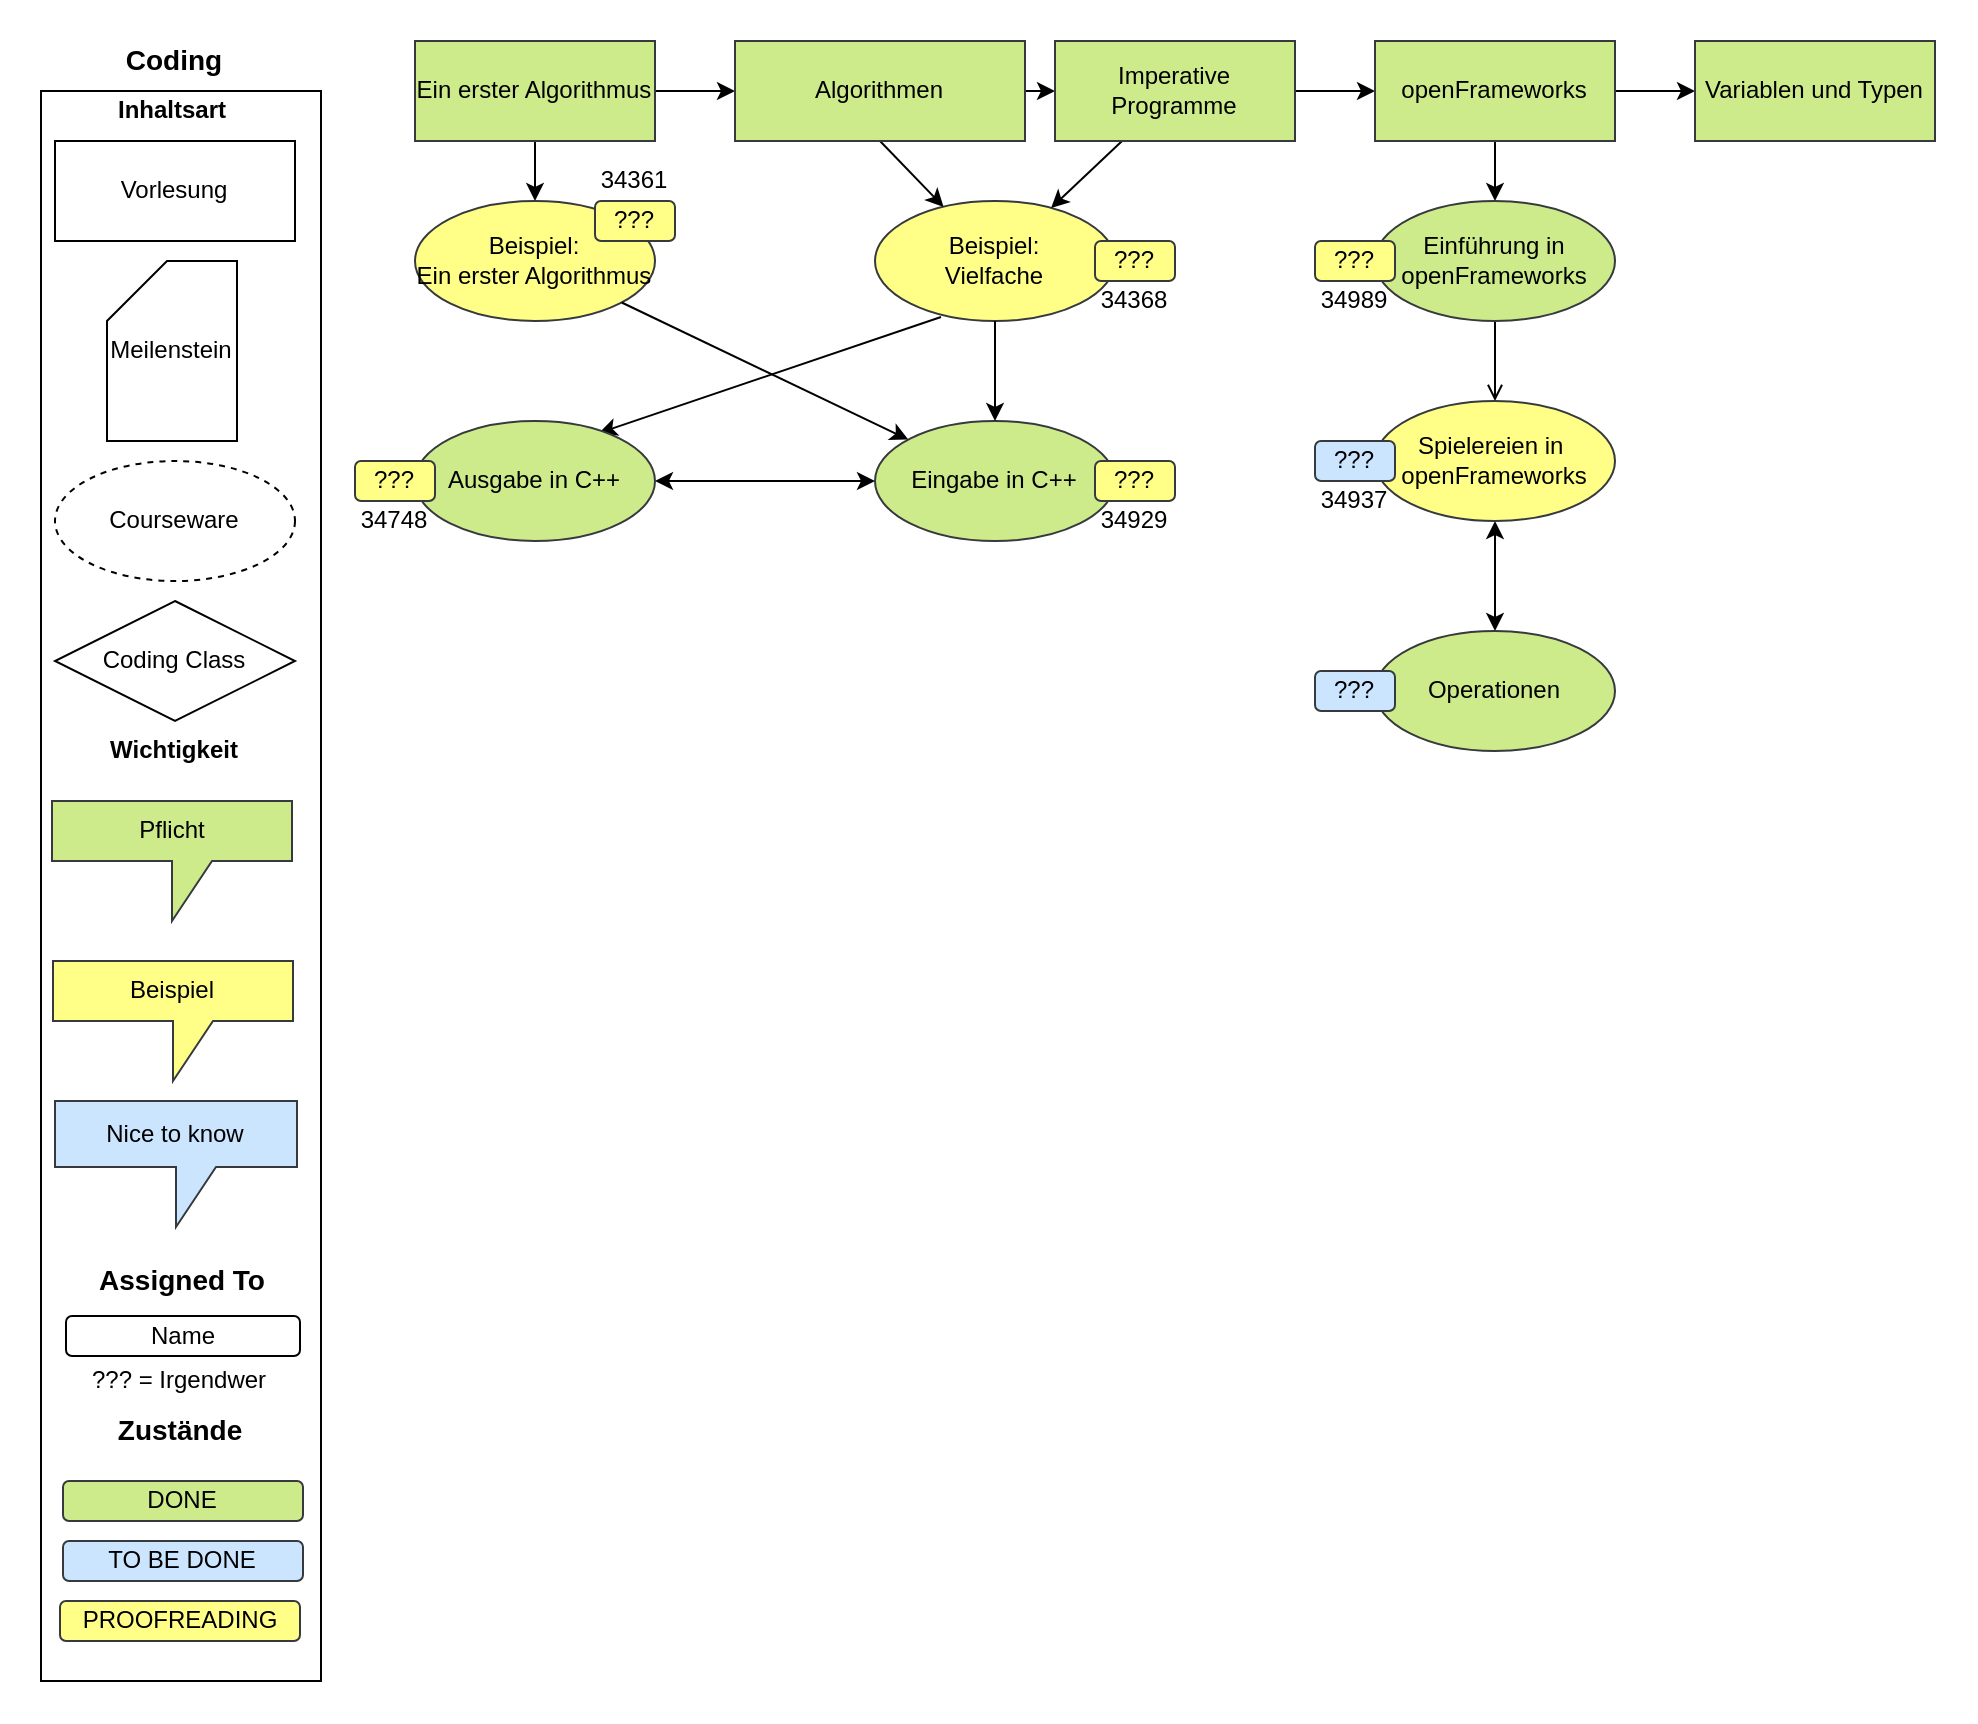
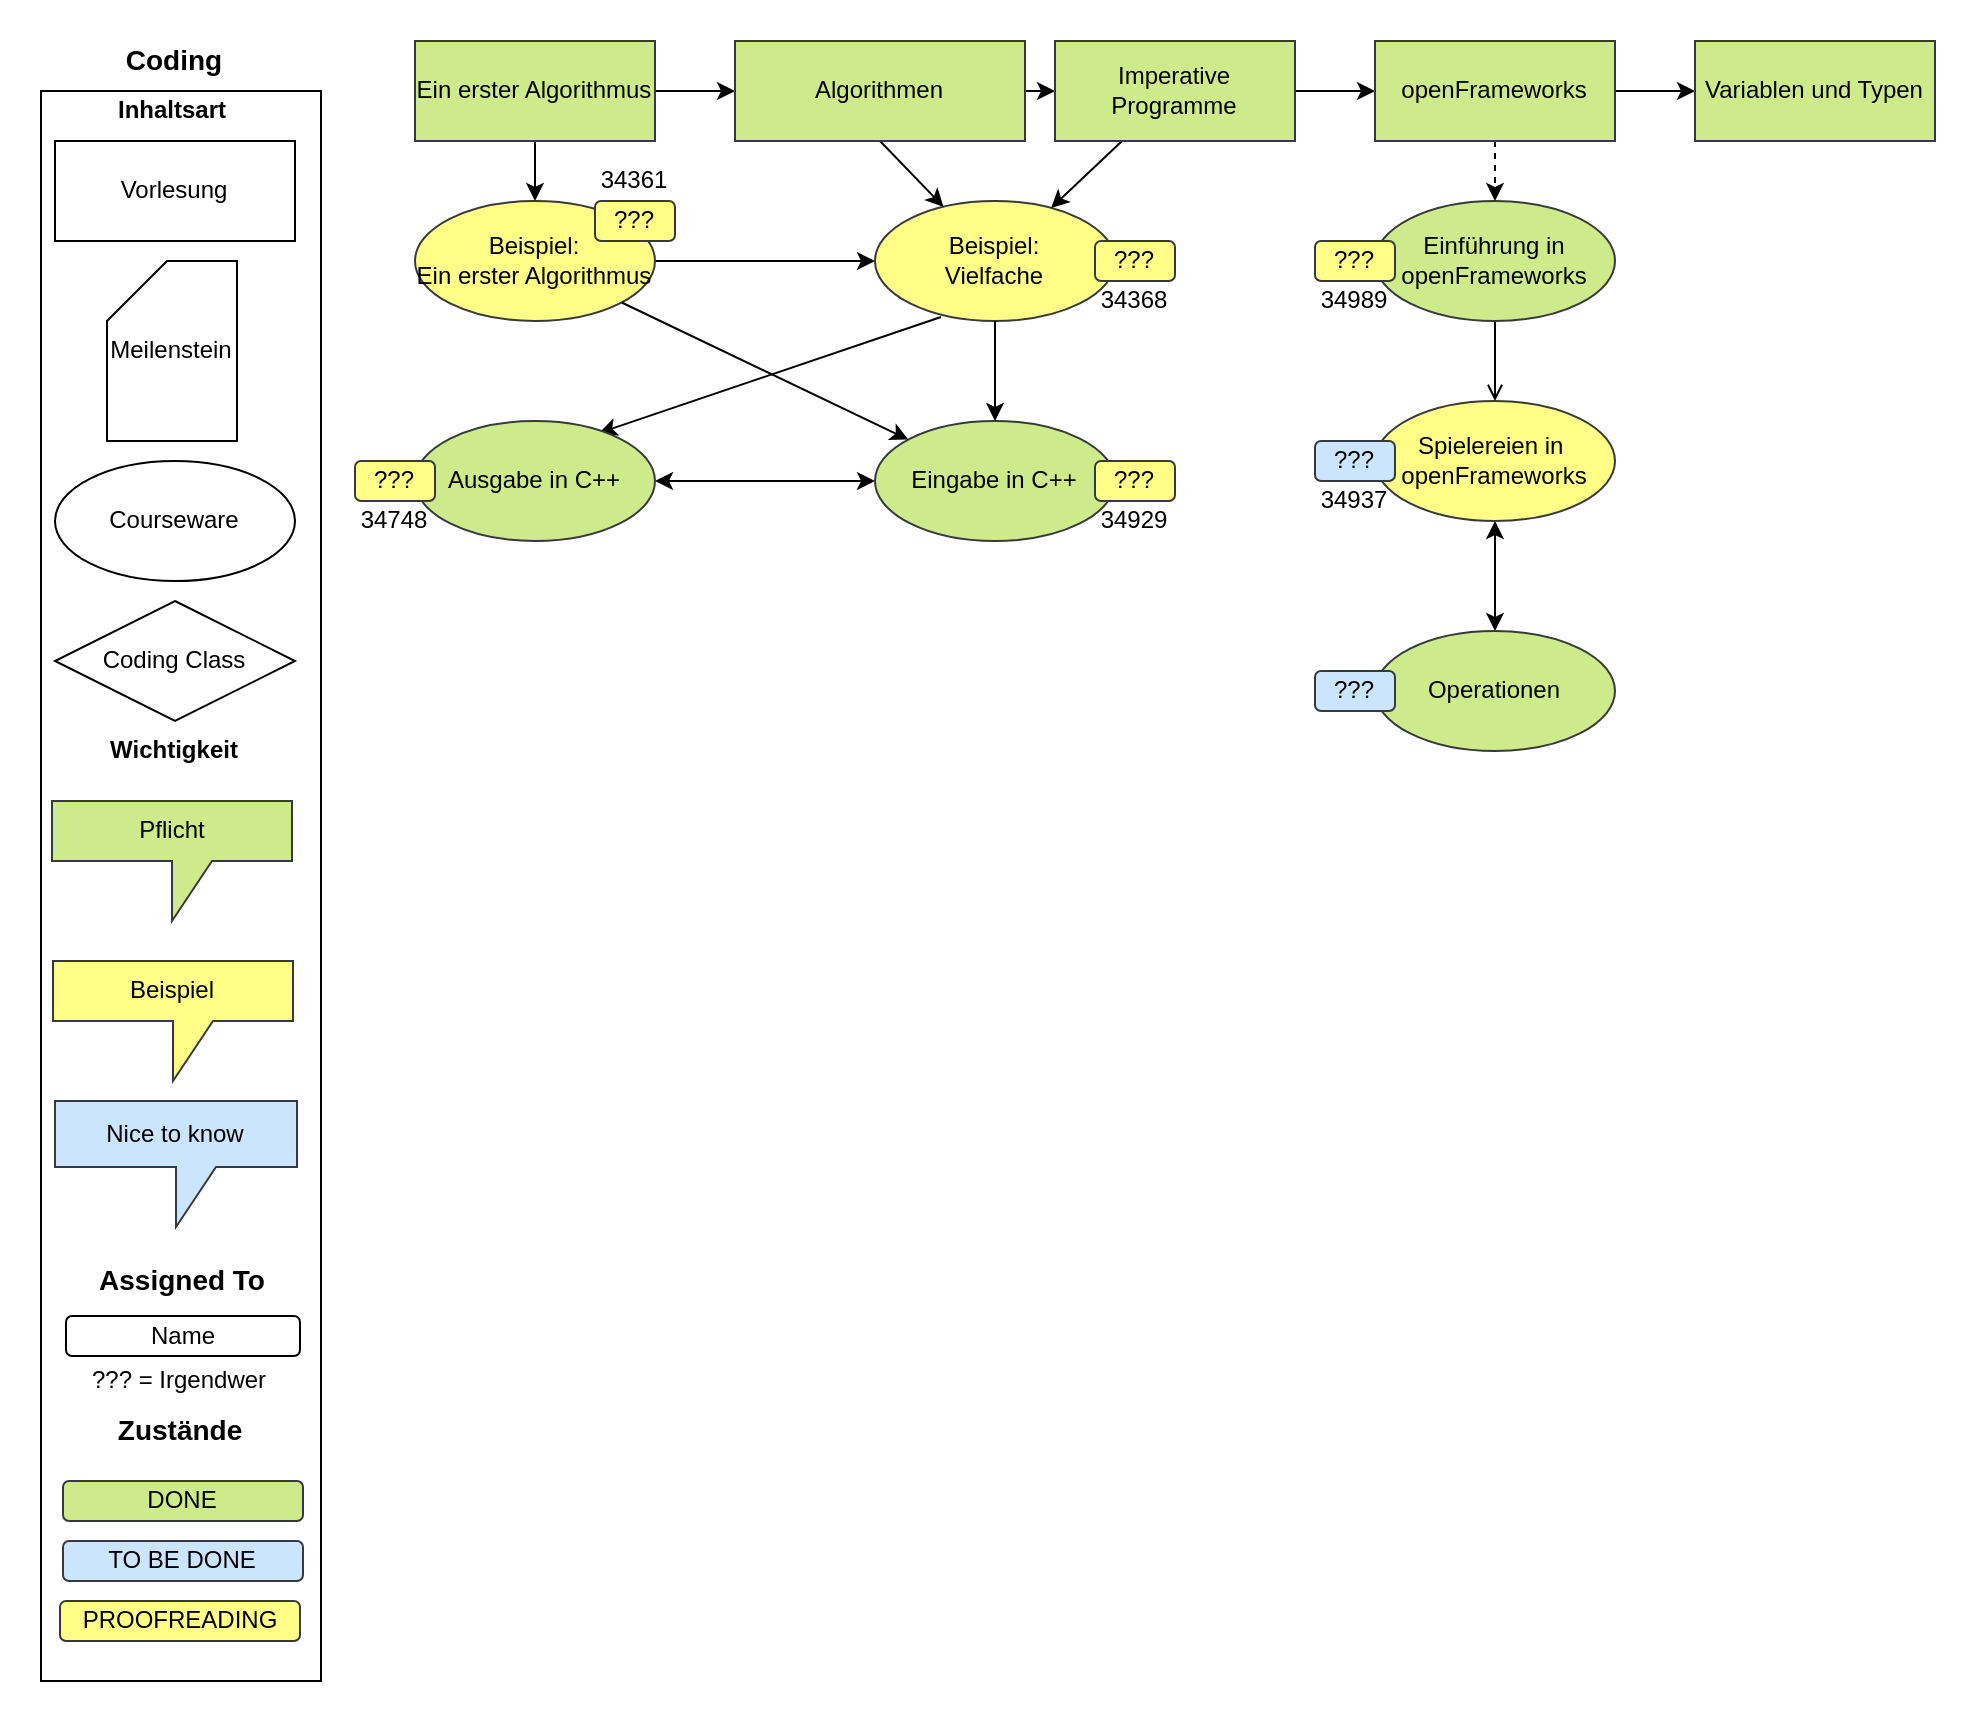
(1495, 166) -> (1495, 166)
none -> (758, 261)
(175, 521) -> (175, 521)
